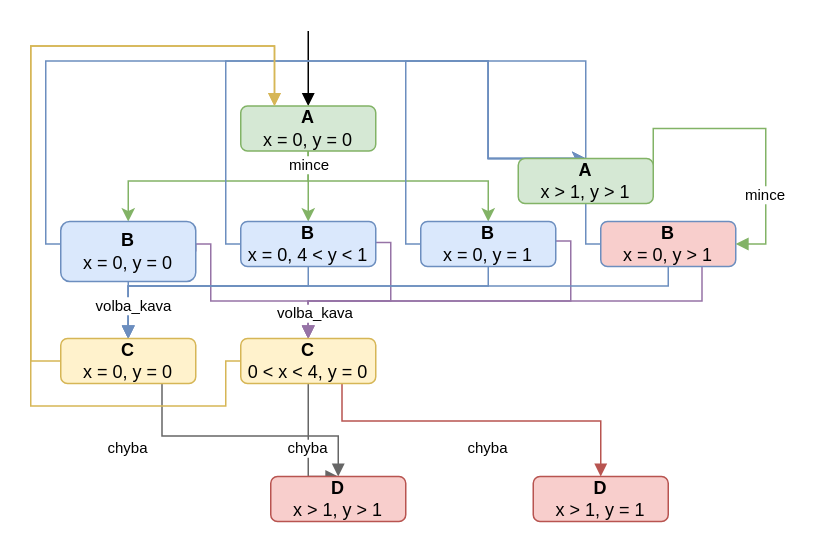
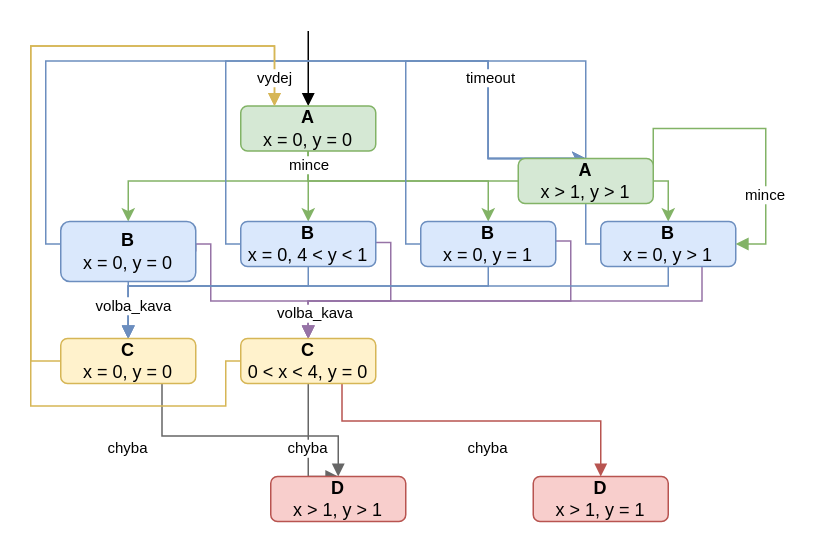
none -> (275, 77)
none -> (491, 77)
none -> (668, 188)
(668, 244) -> (668, 244)
